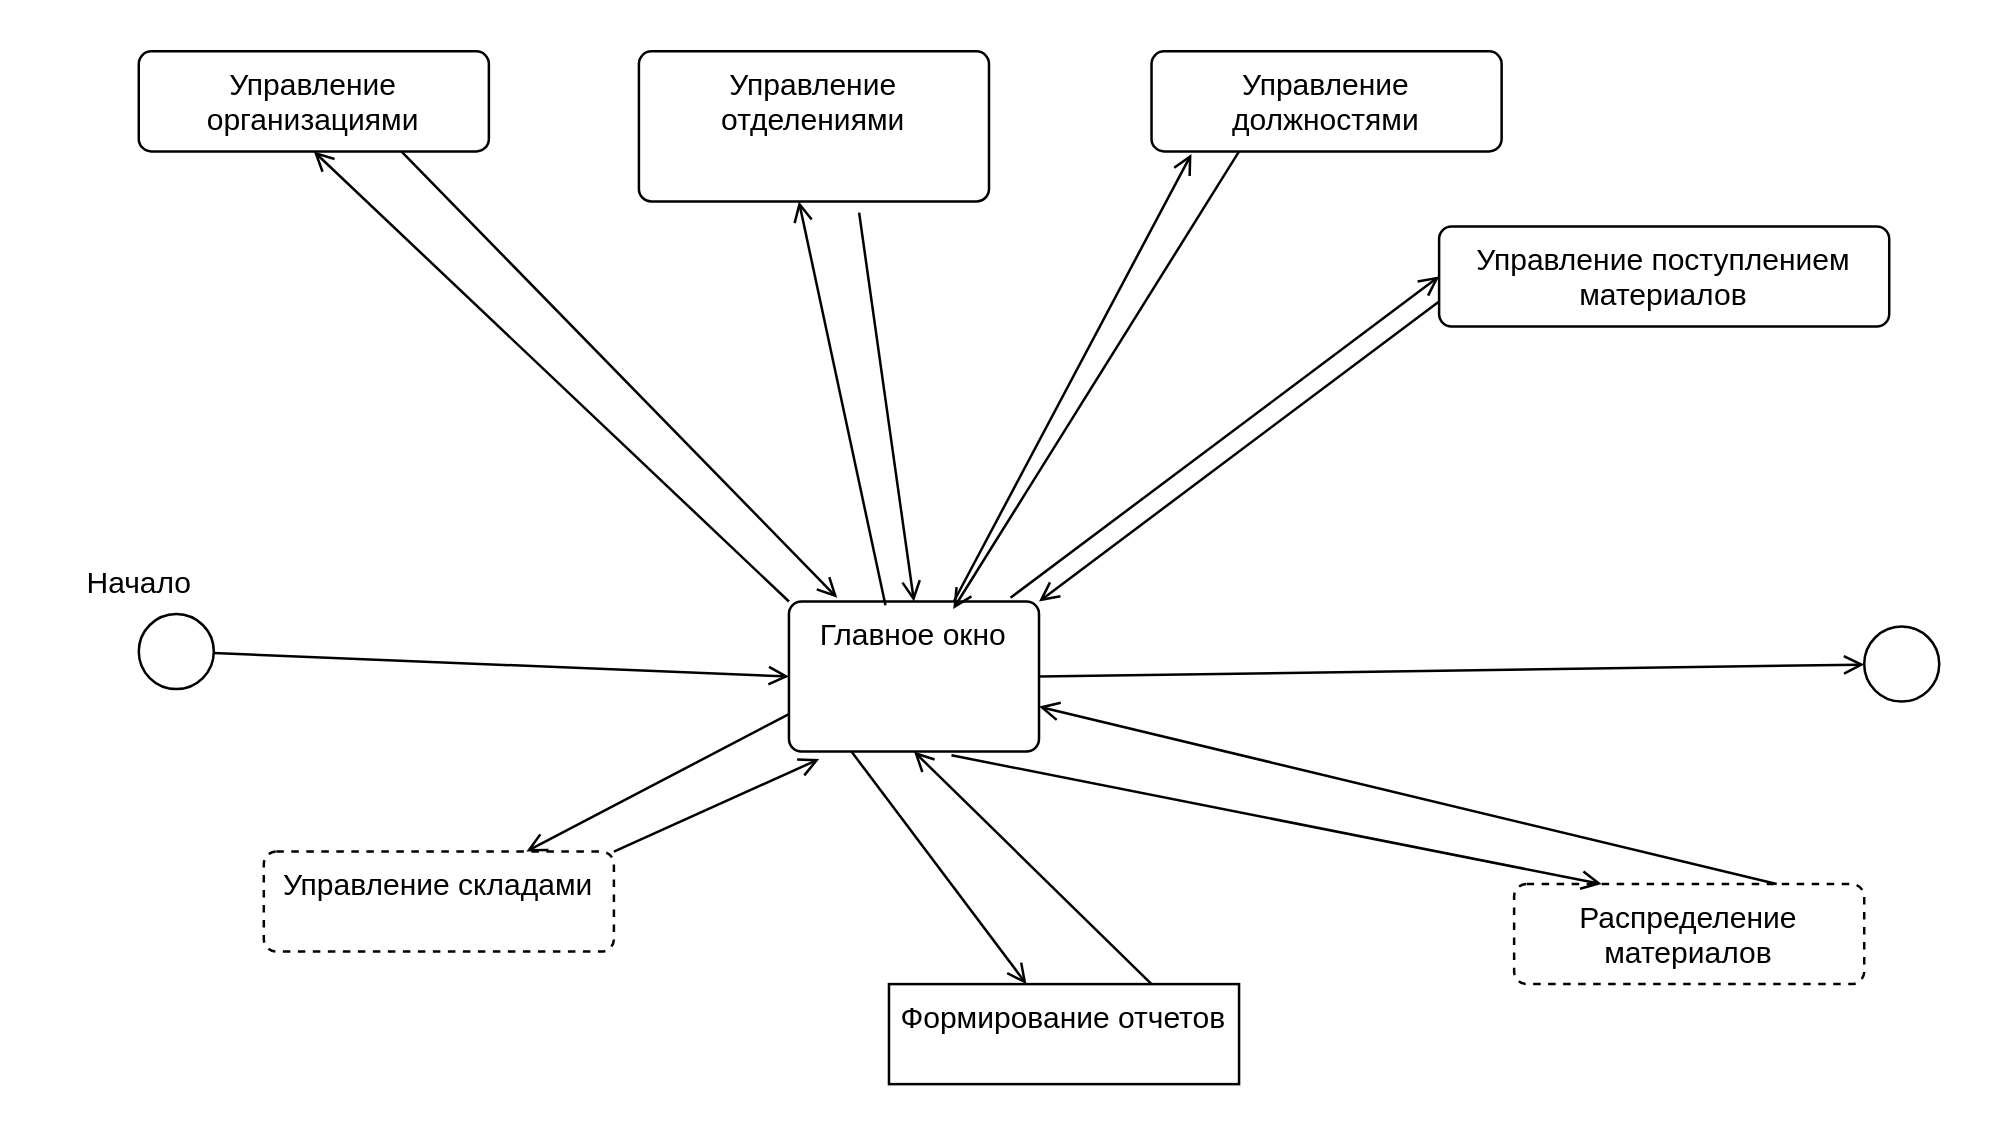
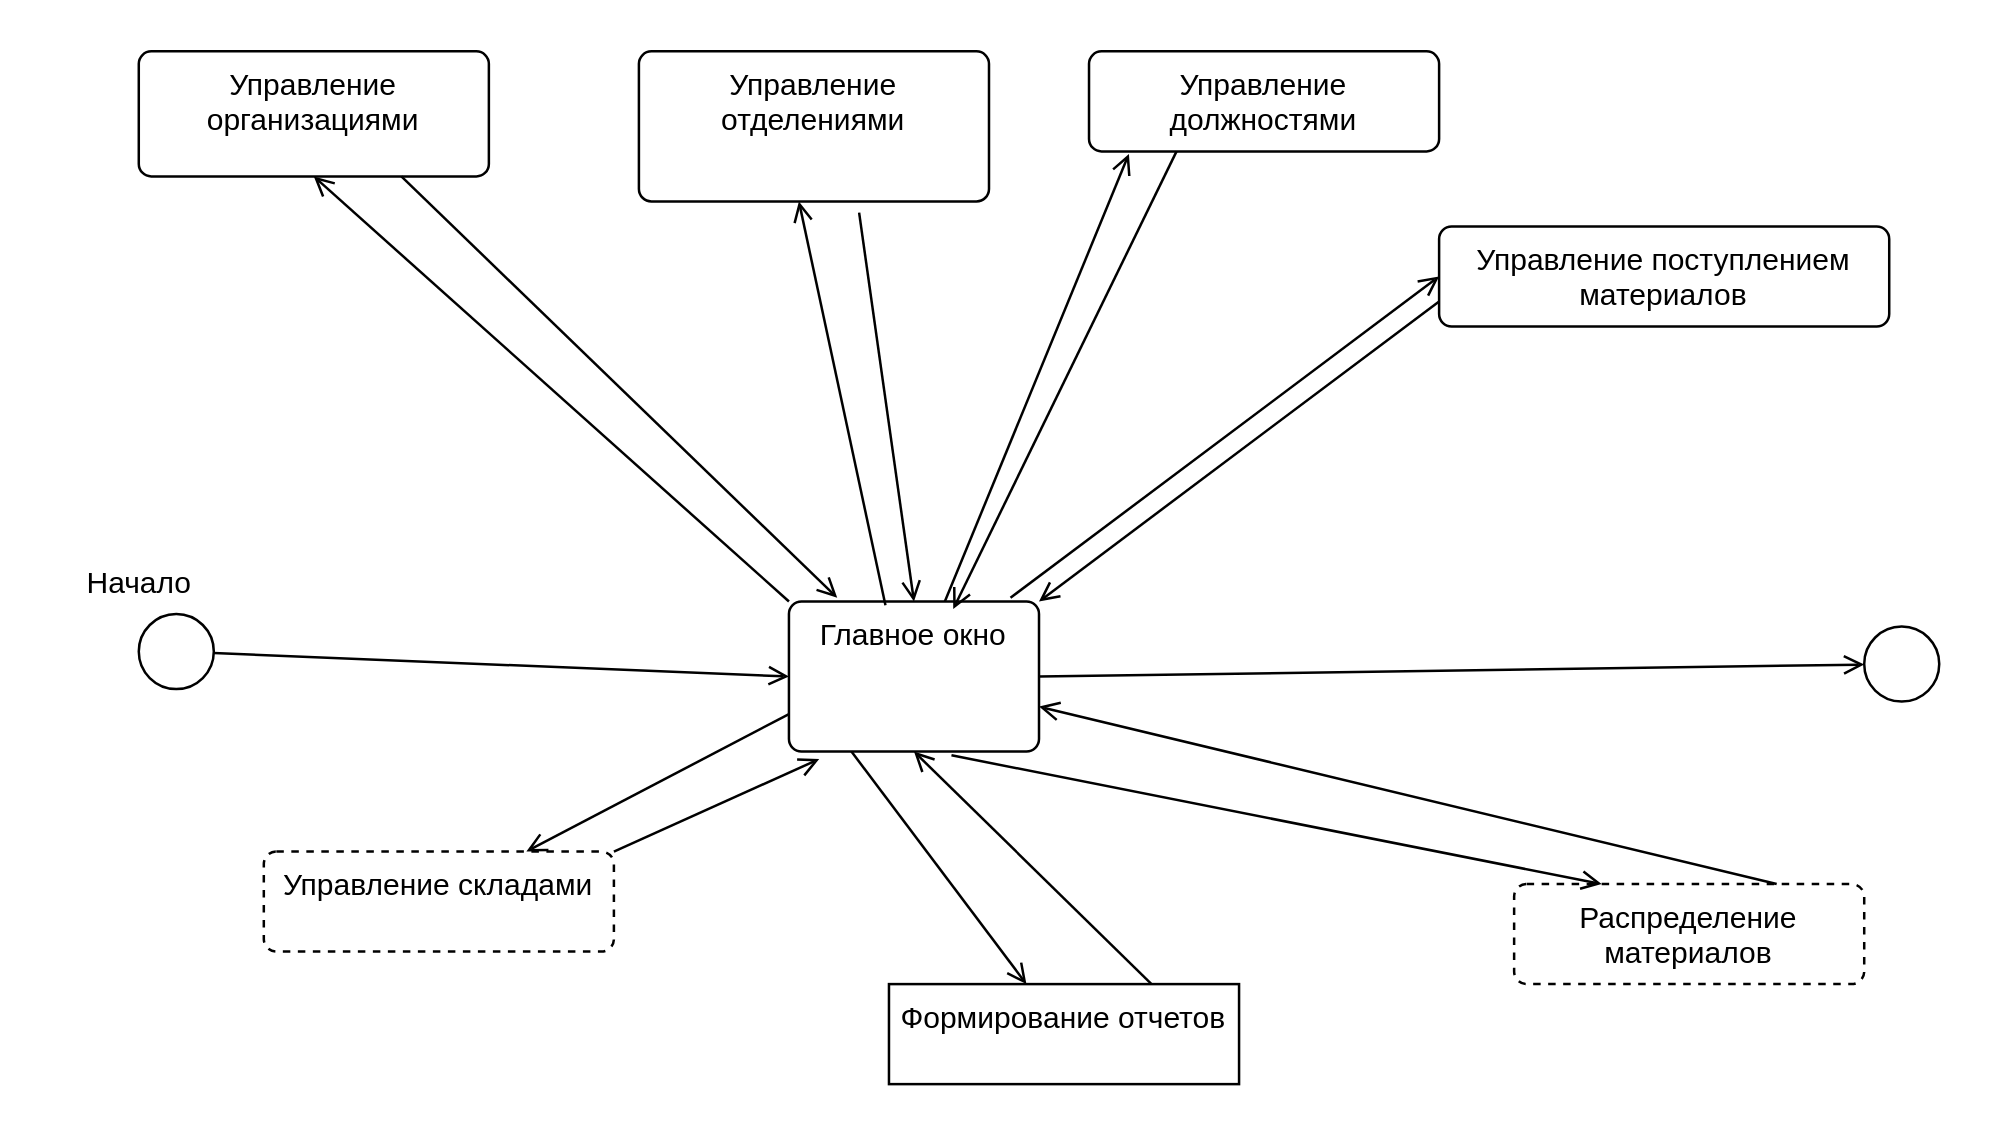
(314, 101) -> (314, 114)
(1326, 101) -> (1264, 101)
